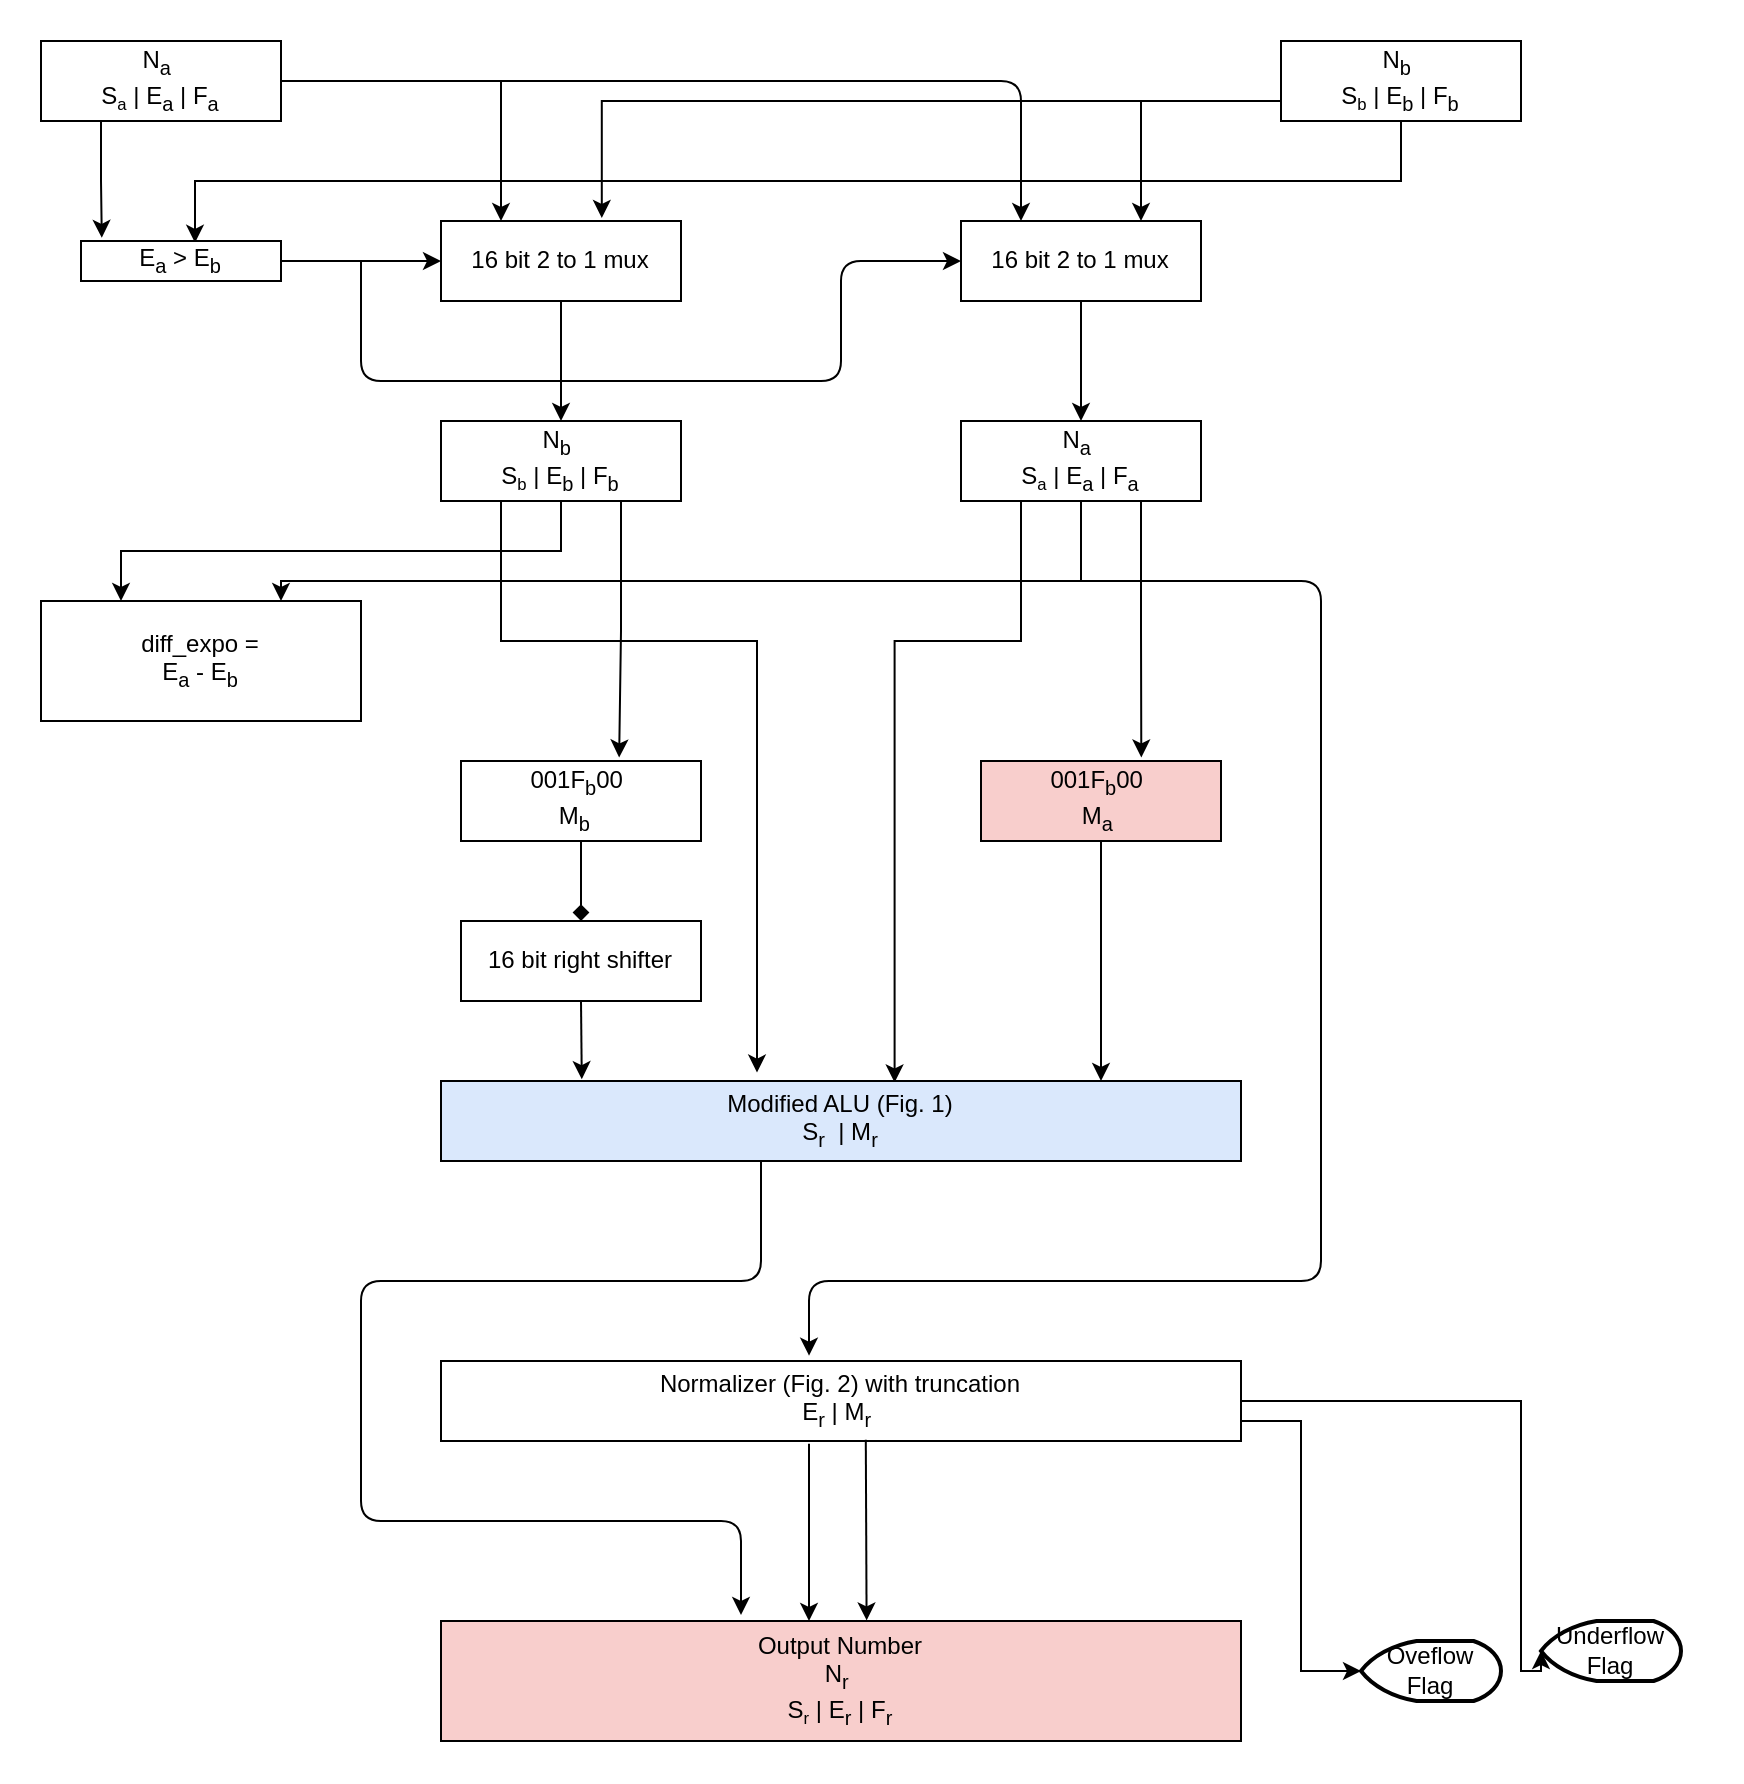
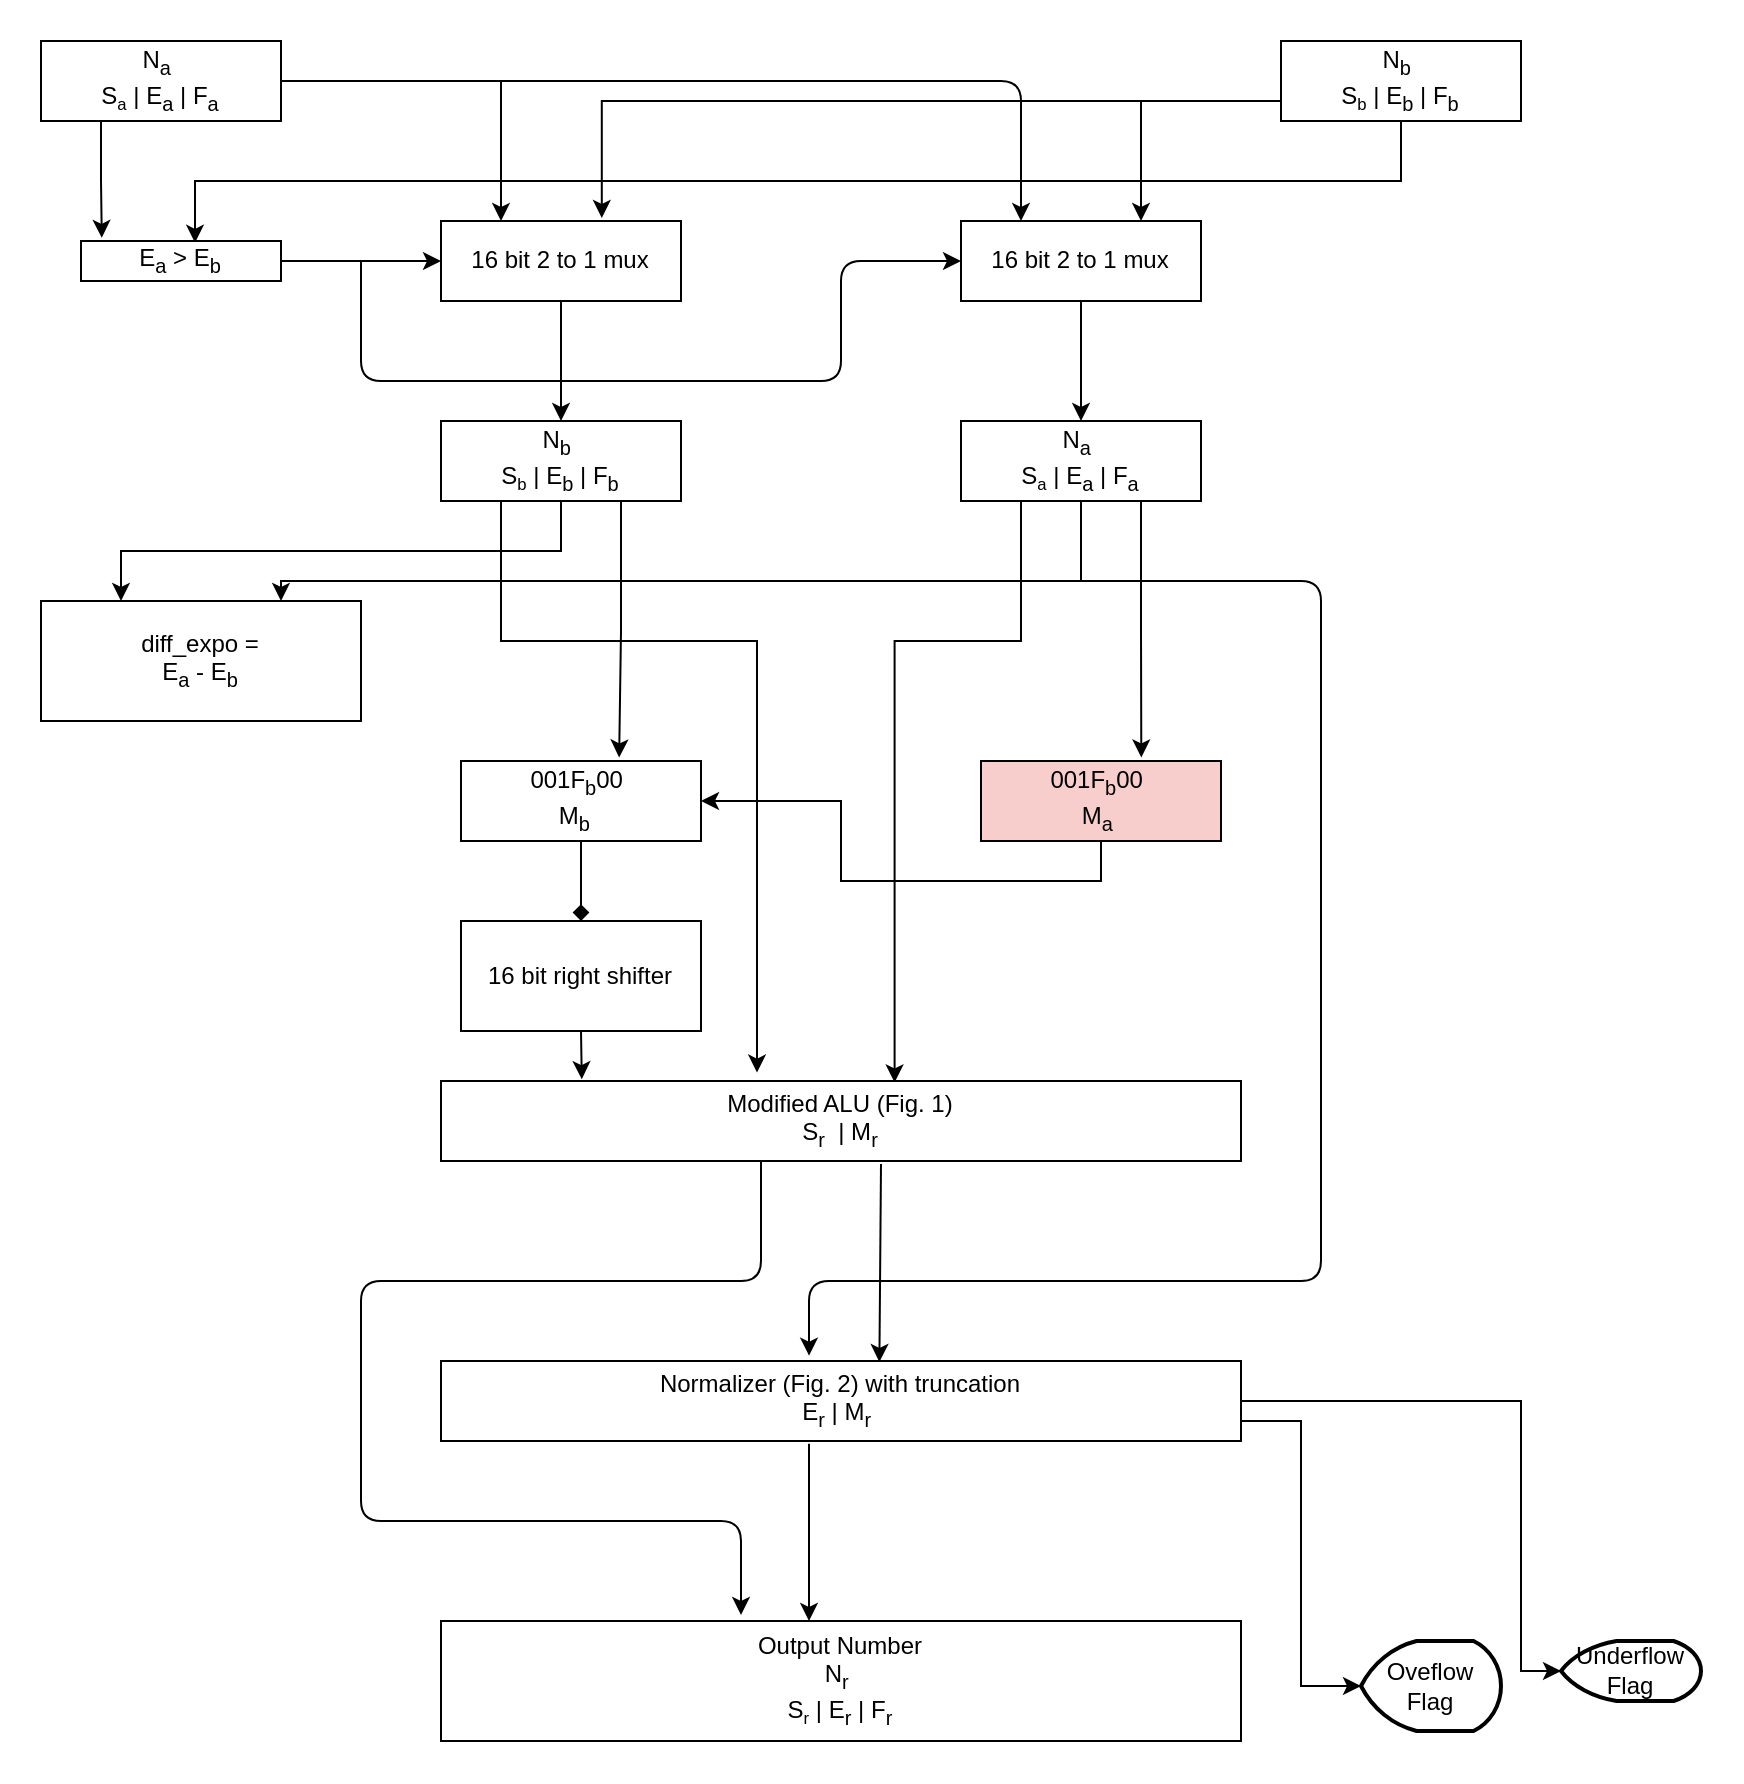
(581, 961) -> (581, 976)
(1101, 973) -> (869, 881)
(841, 1121) -> (841, 1121)
none -> (880, 1256)
(866, 1524) -> none
(1611, 1651) -> (1631, 1671)
(1431, 1671) -> (1431, 1686)
(841, 1681) -> (841, 1681)
